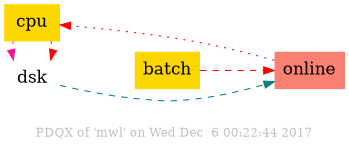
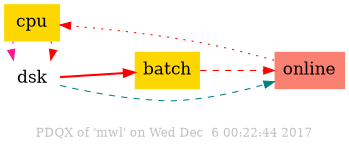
none -> (92, 75)
